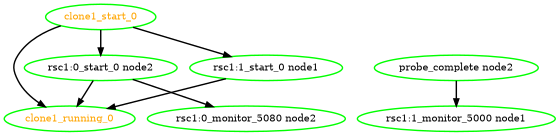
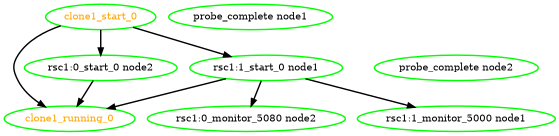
none -> (251, 17)
(162, 89) -> (258, 90)
(456, 90) -> (357, 92)
